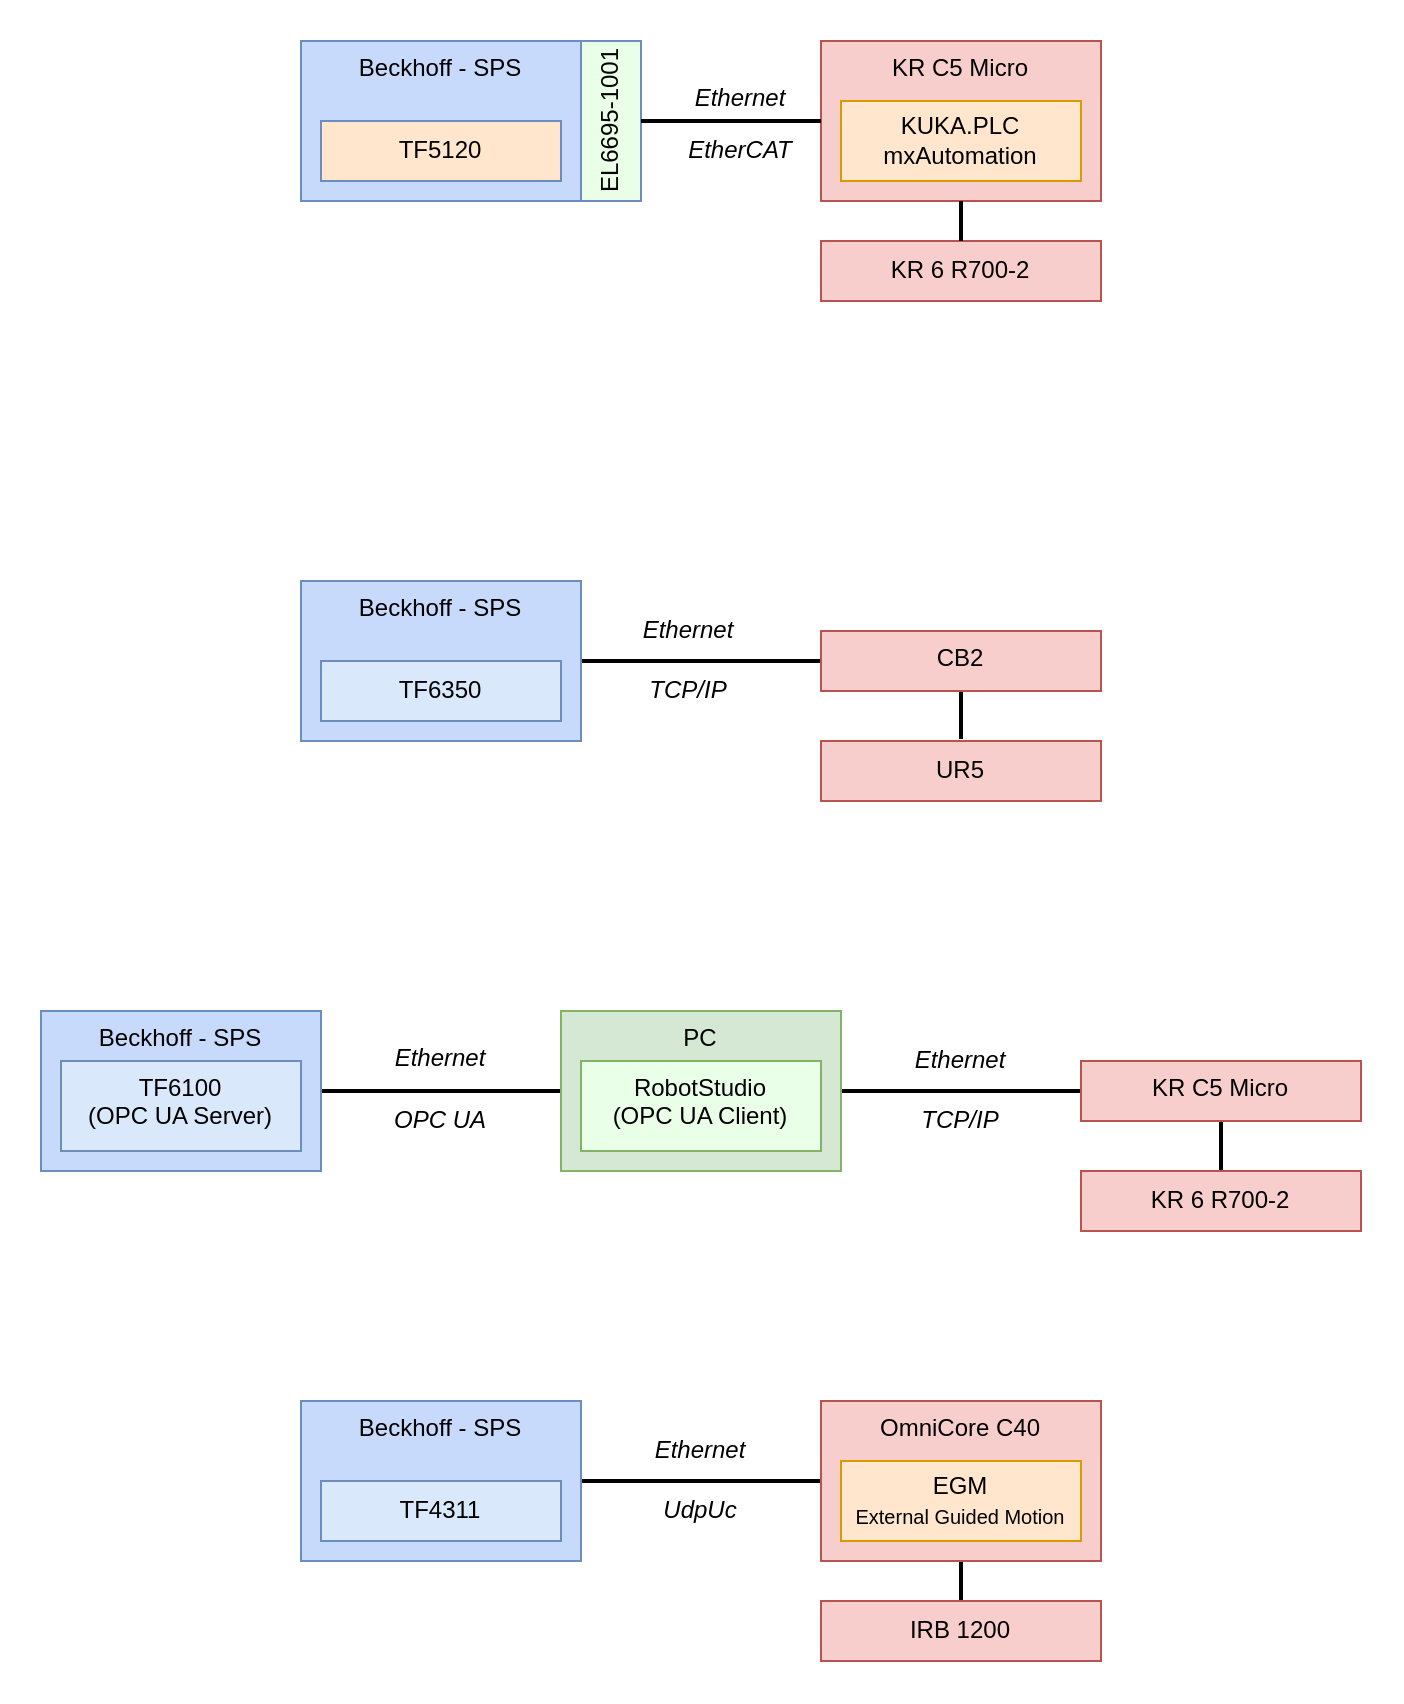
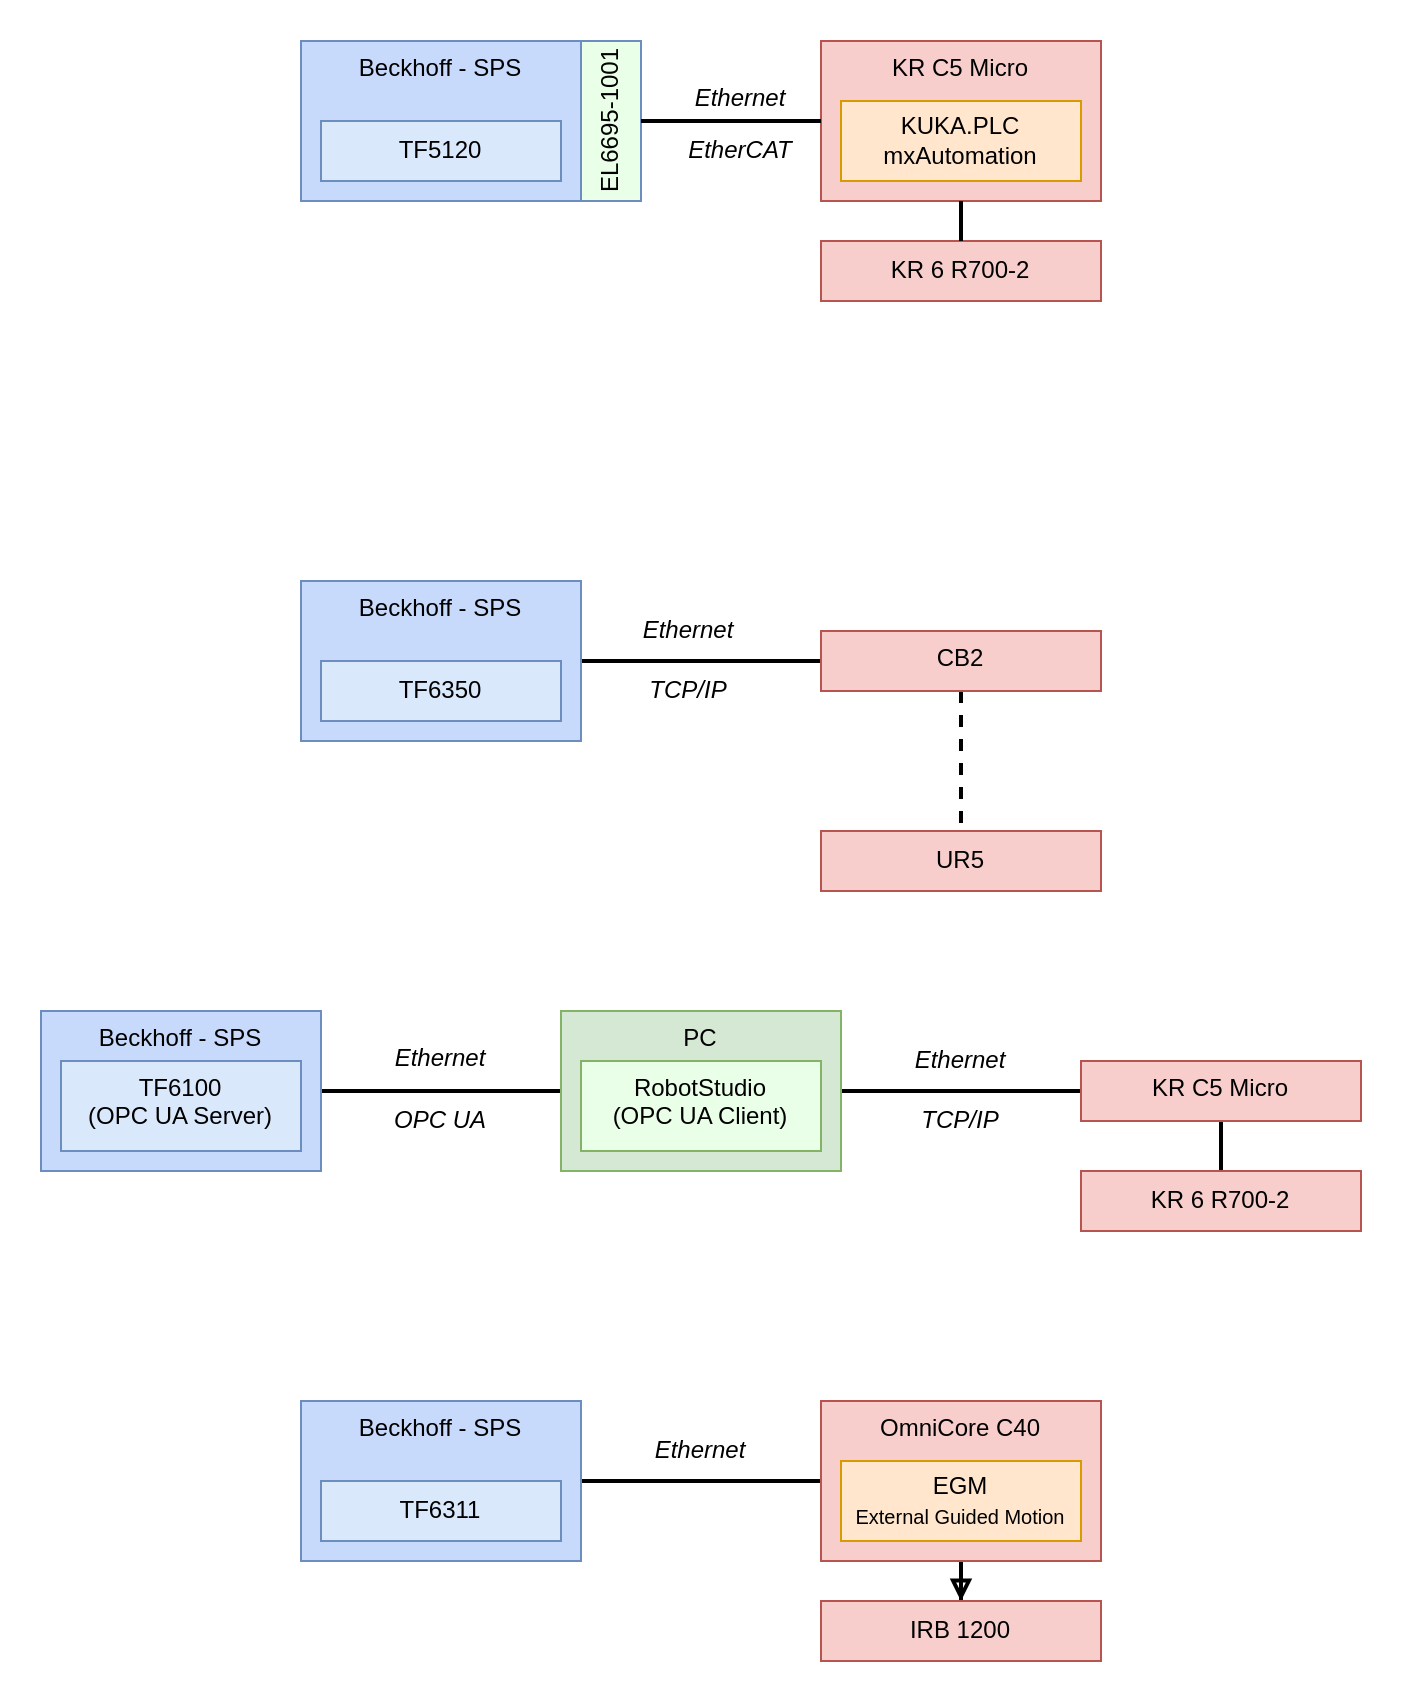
(441, 151) -> (441, 151)
(961, 771) -> (961, 861)
(441, 1511) -> (441, 1511)
(701, 1511) -> none
(961, 1586) -> (961, 1578)
